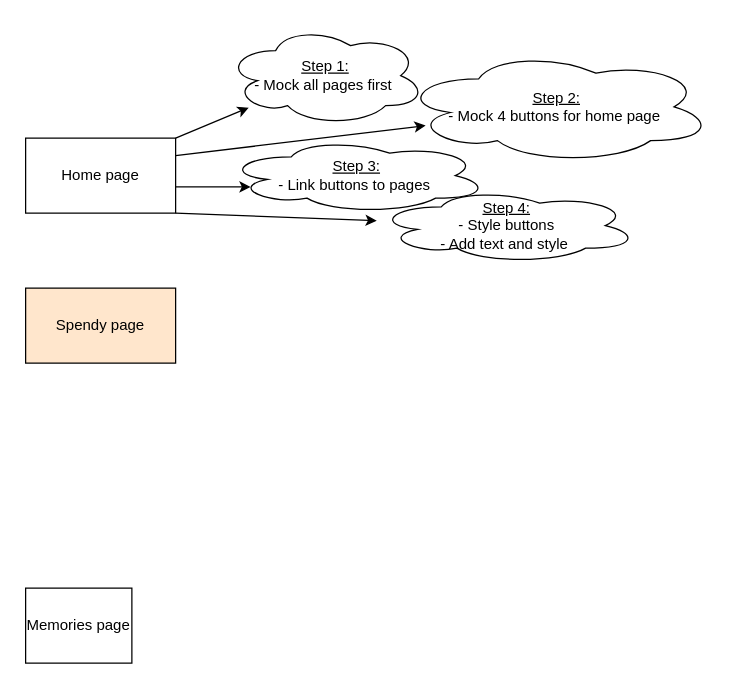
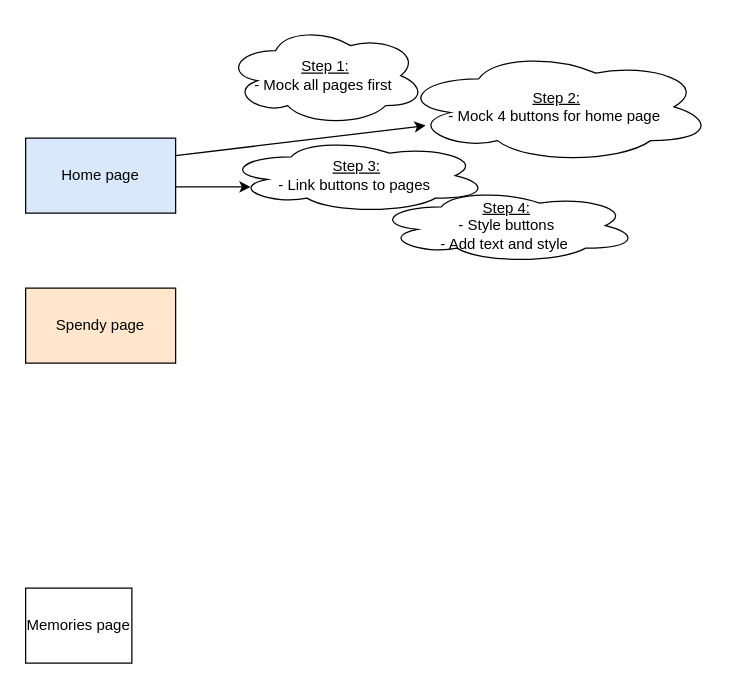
(208, 125) -> none
(101, 176) -> (101, 176)
(272, 217) -> none
